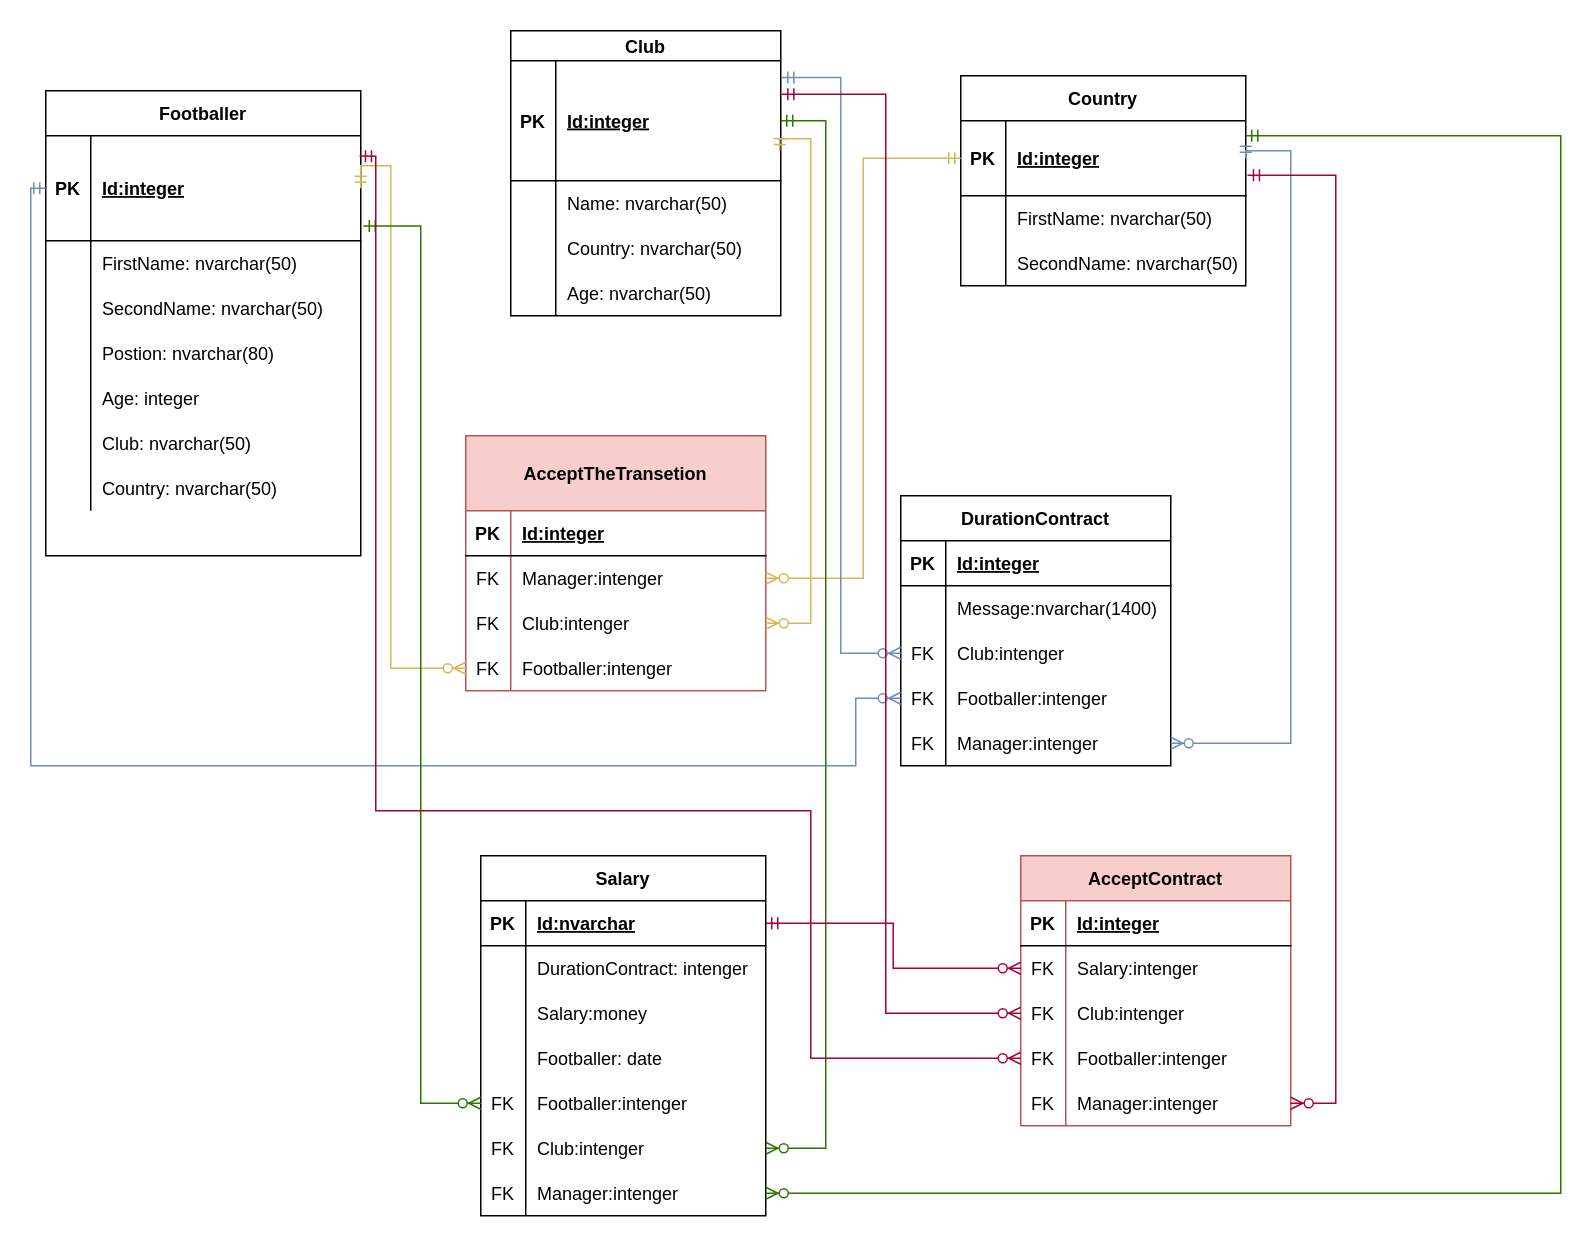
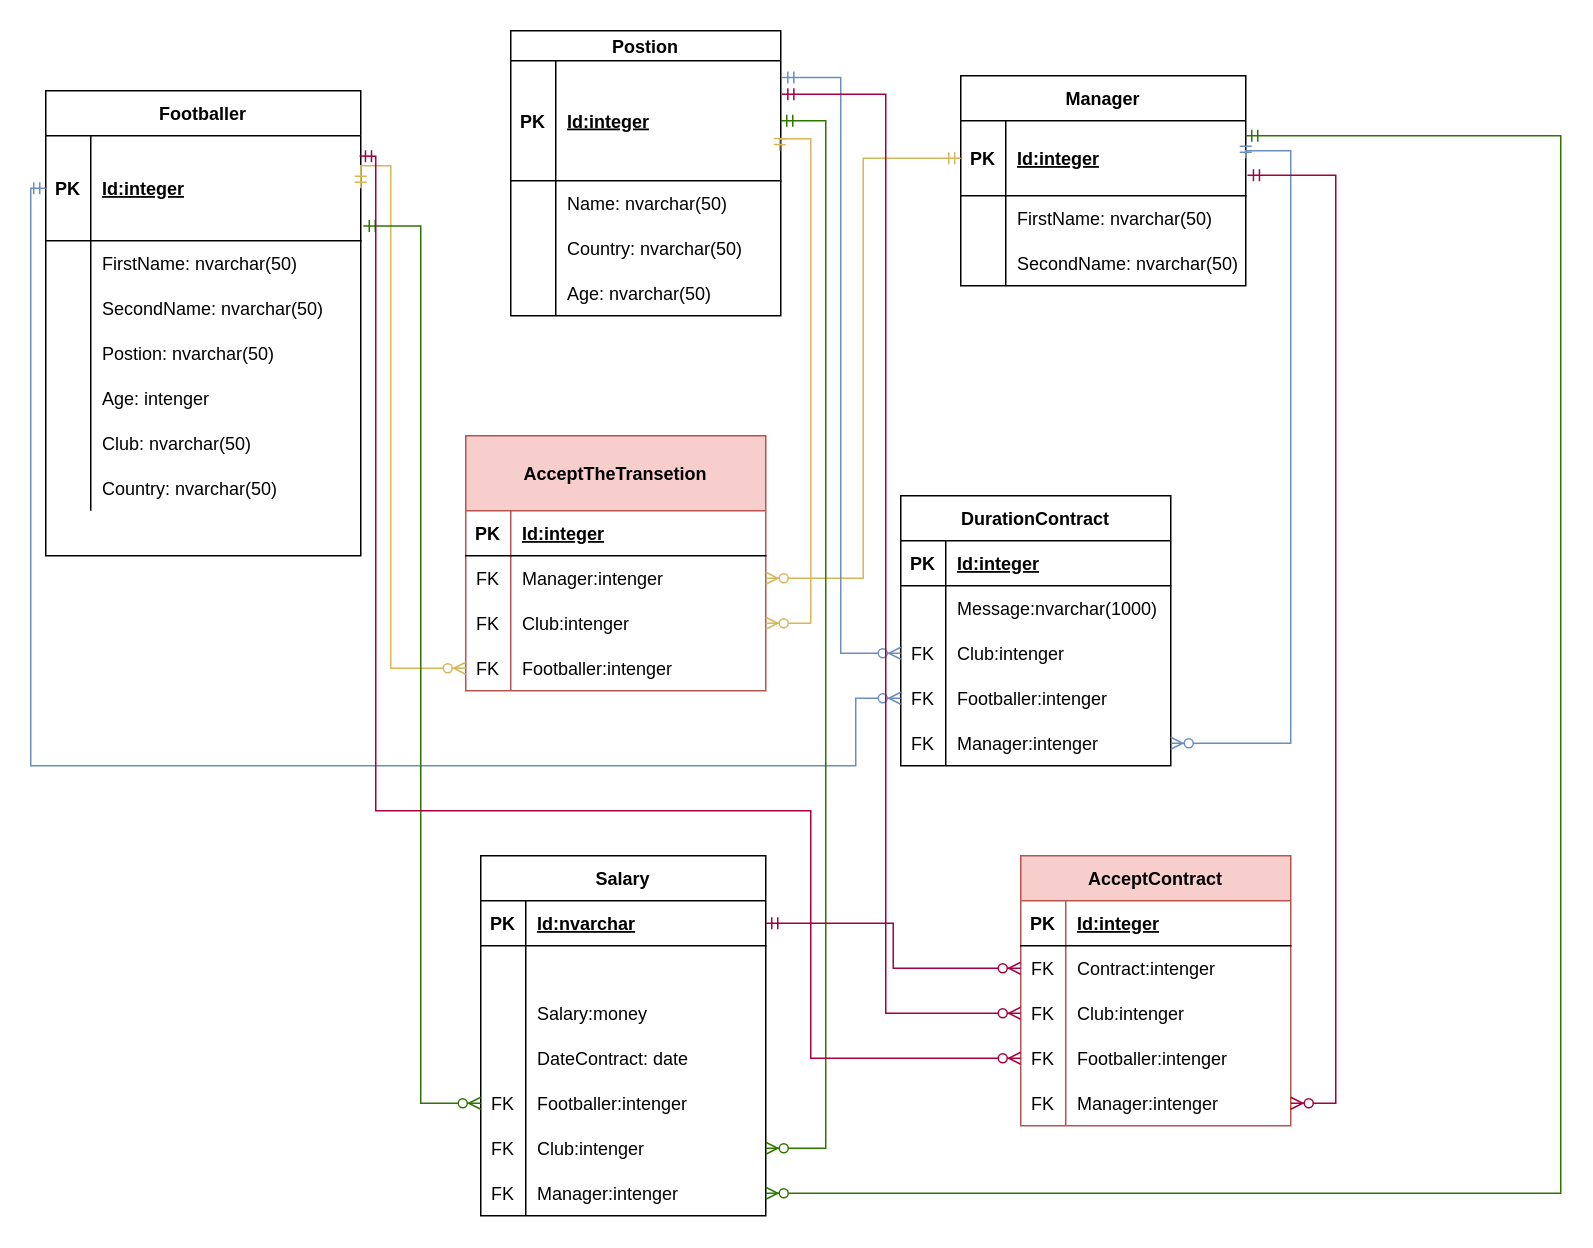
(645, 47) -> (645, 47)
(1103, 99) -> (1103, 99)
(201, 354) -> (201, 354)
(155, 399) -> (161, 399)
(1066, 609) -> (1066, 609)
(646, 968) -> none
(1146, 969) -> (1158, 969)
(608, 1059) -> (623, 1059)
